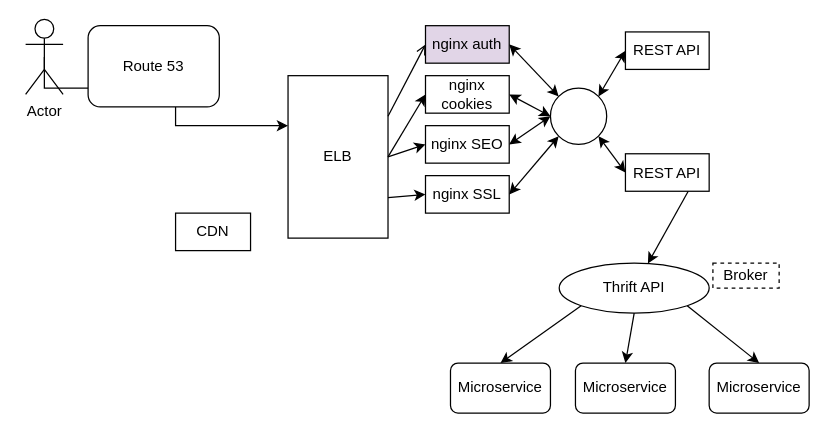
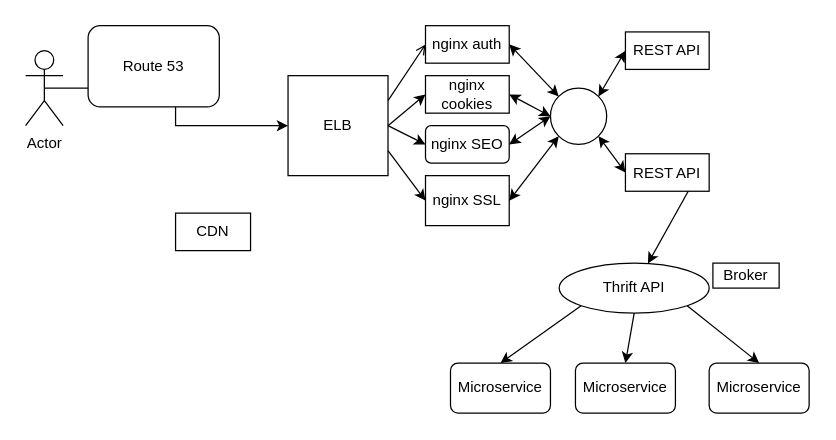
(468, 44) -> (468, 44)
(44, 57) -> (44, 88)
(468, 144) -> (468, 144)
(338, 157) -> (338, 126)
(468, 194) -> (468, 201)
(746, 276) -> (746, 276)
